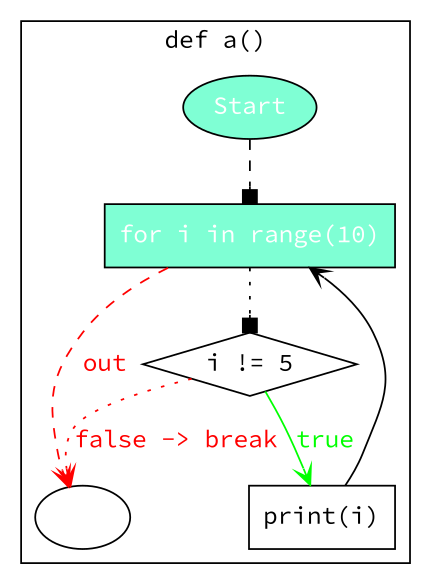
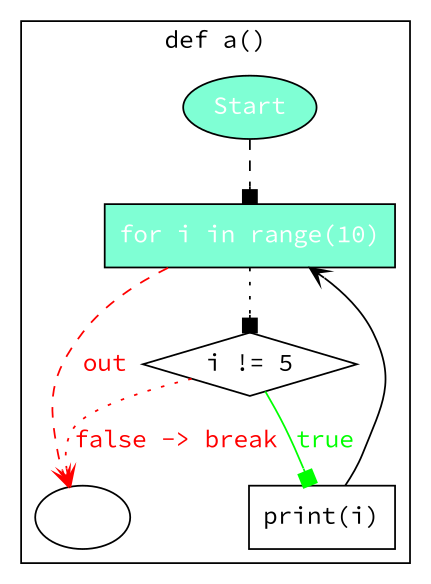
(286, 429) -> (286, 429)
